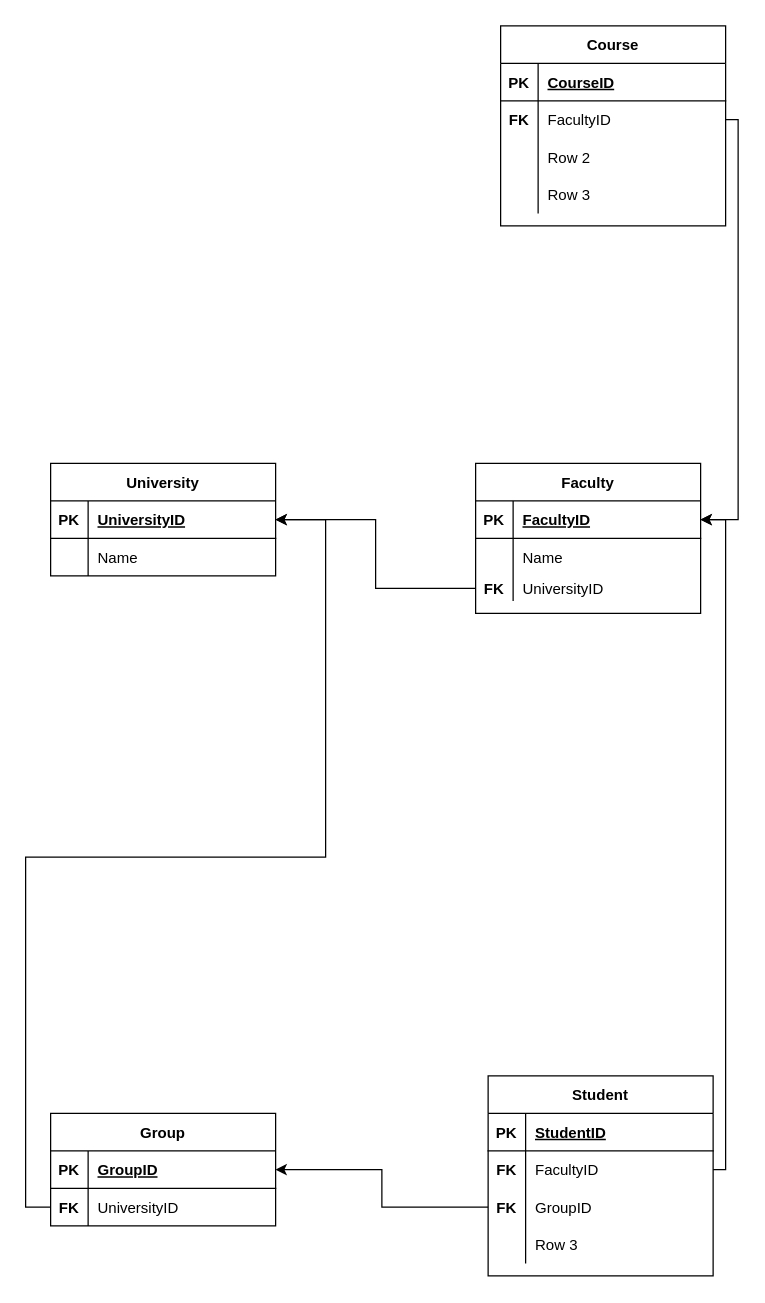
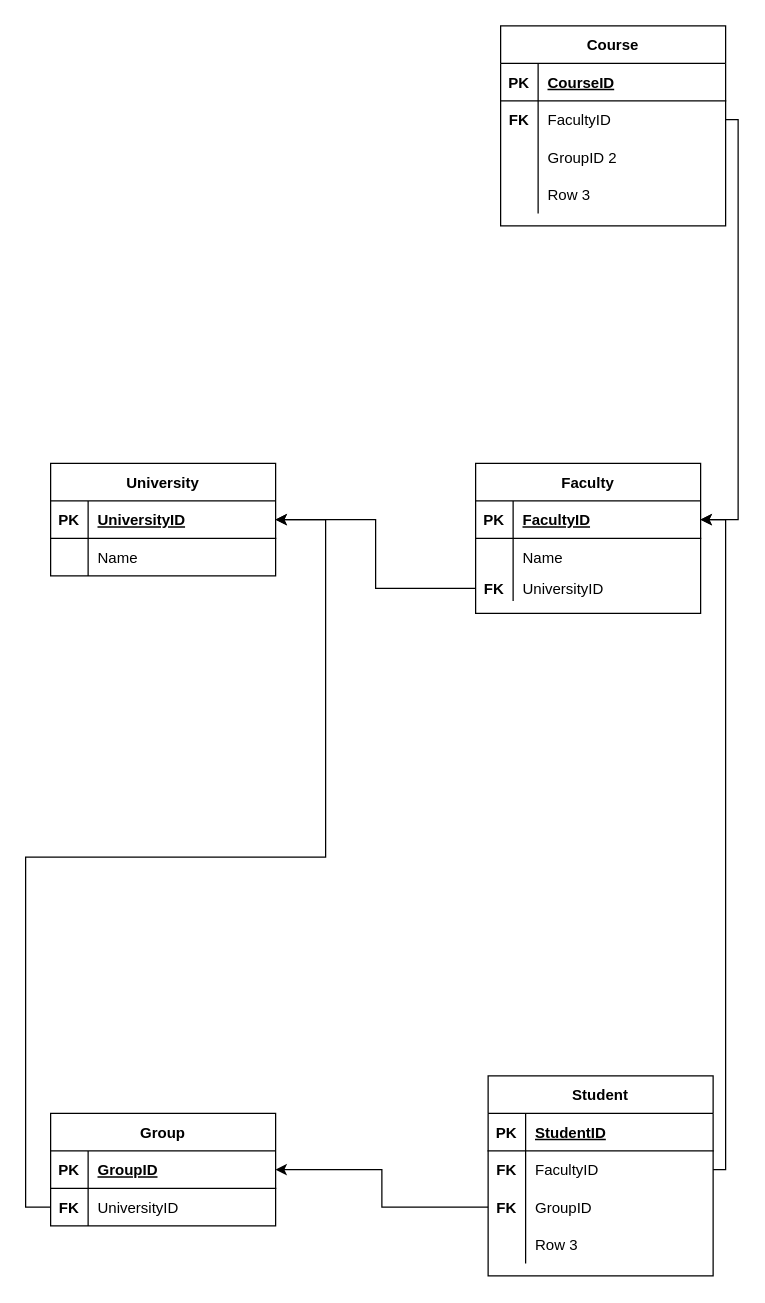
(567, 158) -> (583, 158)
